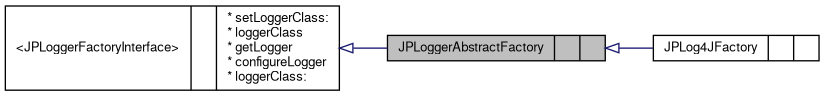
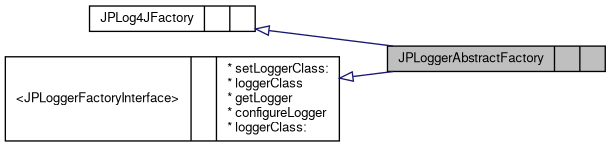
(636, 48) -> (331, 38)
